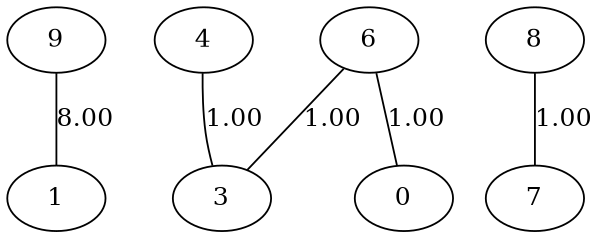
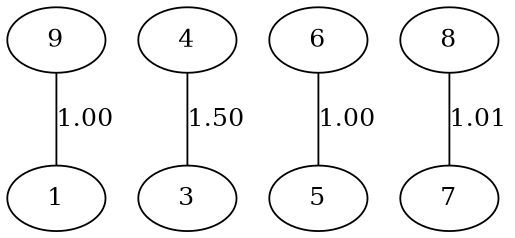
(86, 119) -> (86, 119)
(235, 119) -> (217, 119)
(296, 119) -> none
(564, 119) -> (479, 119)
(404, 198) -> (318, 198)
